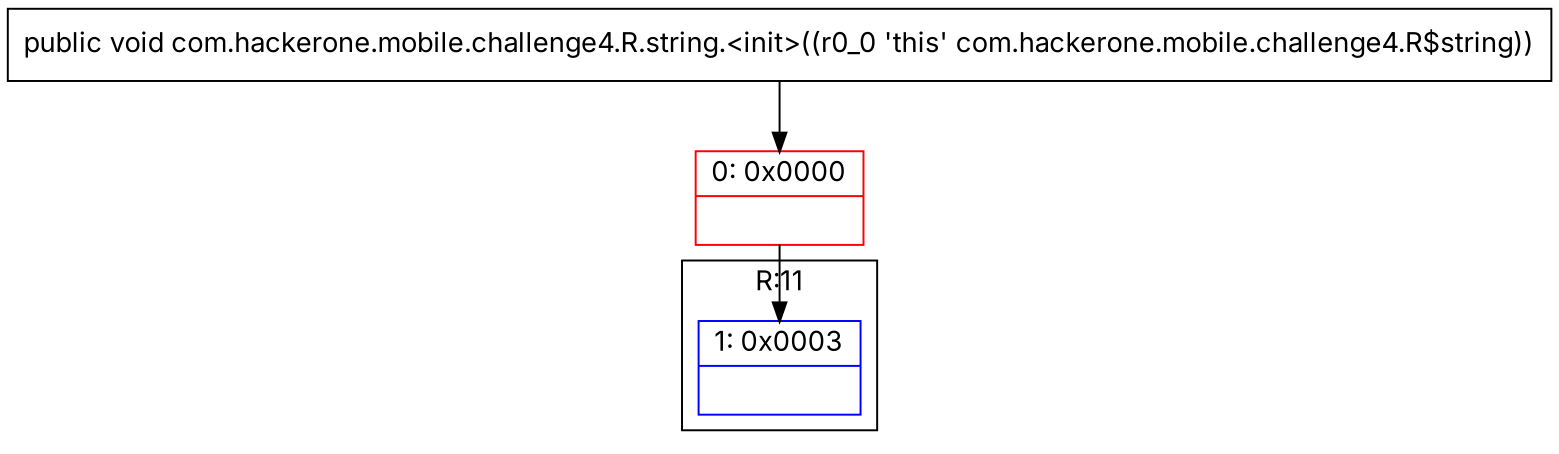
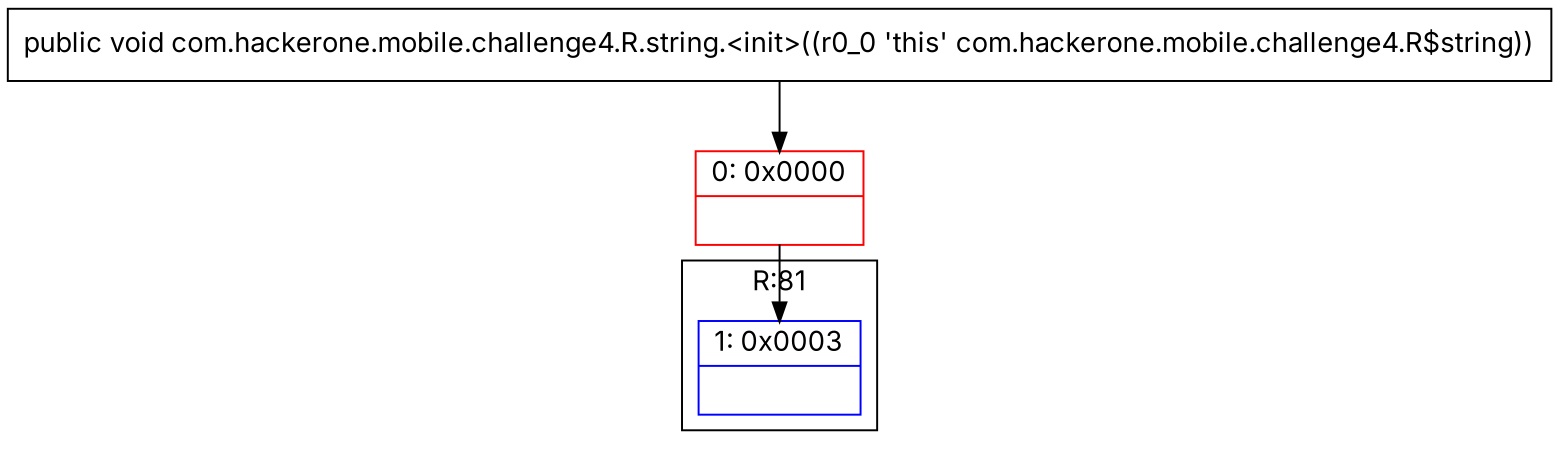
(780, 283) -> (780, 283)
